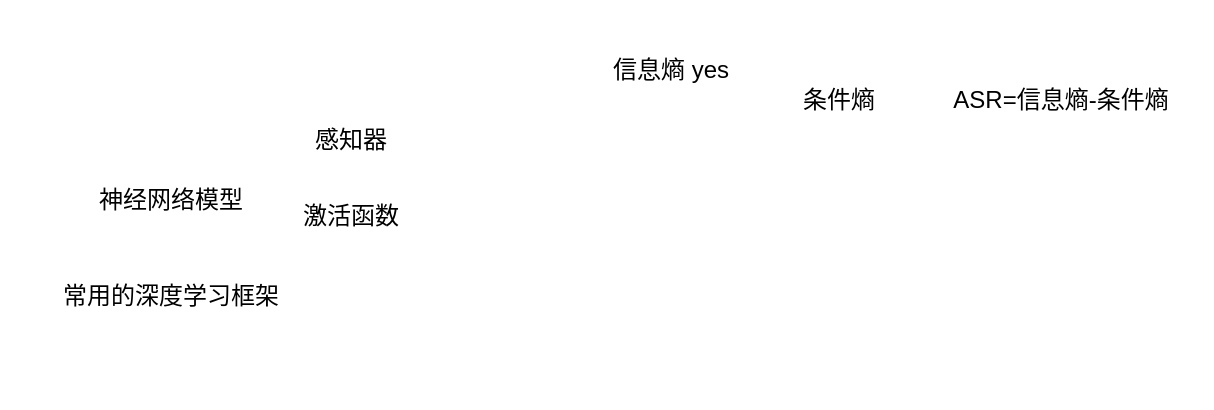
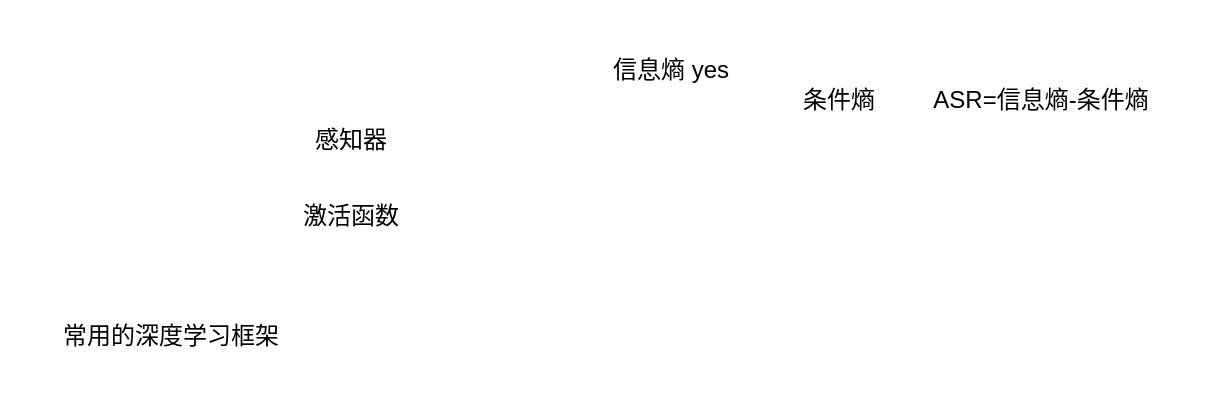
(1061, 101) -> (1041, 101)
(171, 201) -> none
(171, 297) -> (171, 337)
